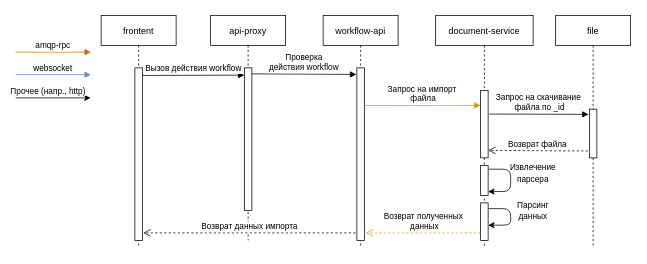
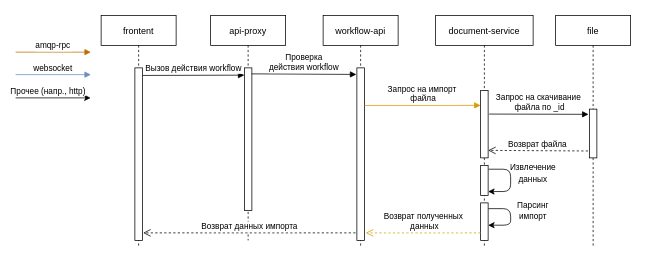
(533, 173) -> (533, 173)
(533, 210) -> (533, 210)
